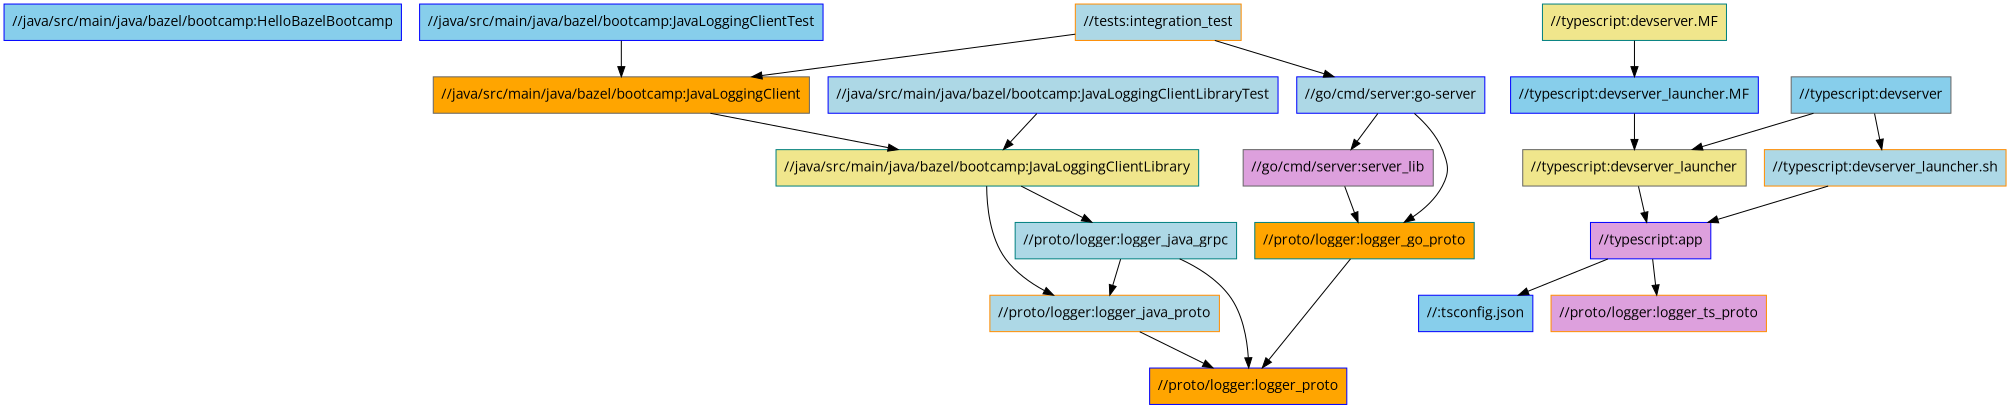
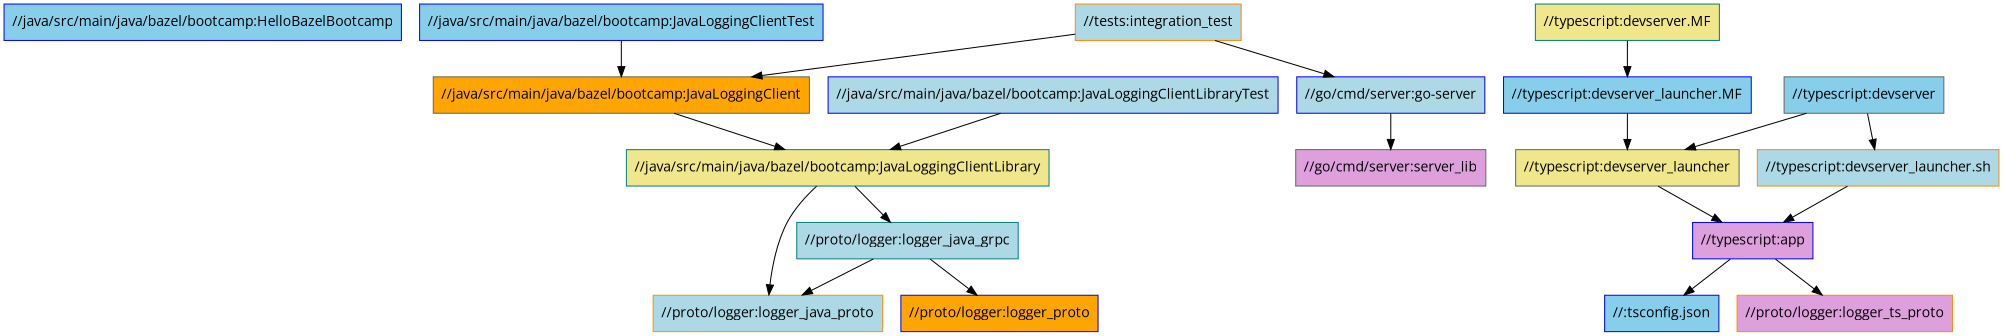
(1364, 241) -> none
(1172, 348) -> none
